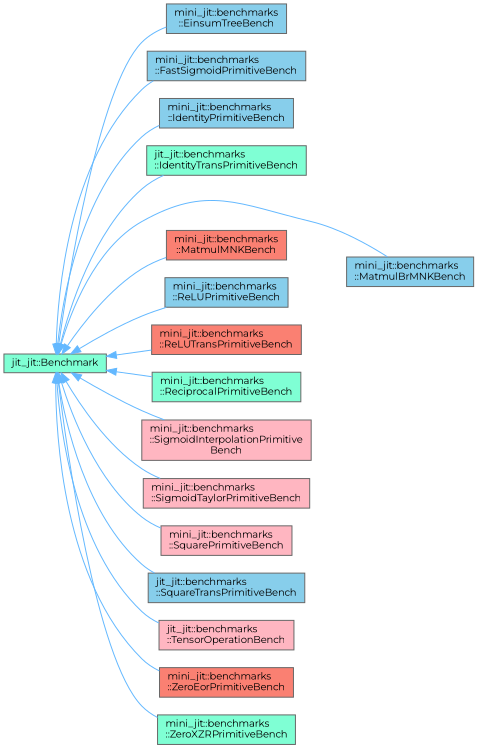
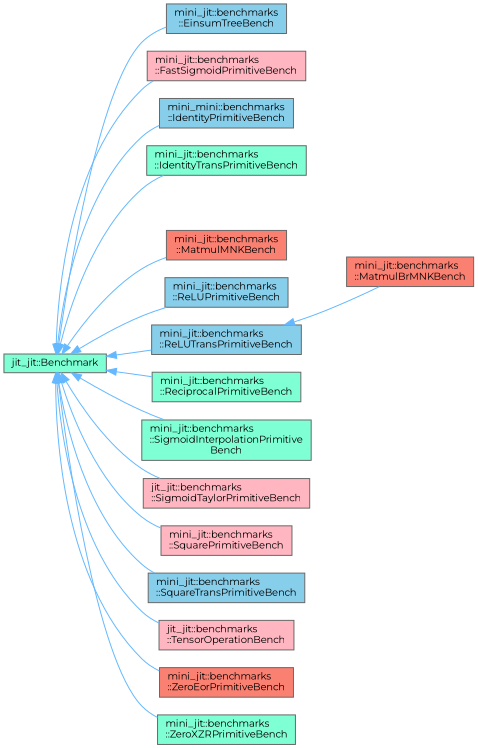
(226, 66) -> (226, 66)
(226, 113) -> (226, 113)
(226, 161) -> (226, 161)
(193, 202) -> (337, 306)
(410, 272) -> (410, 272)
(226, 340) -> (226, 340)
(226, 440) -> (226, 440)
(226, 493) -> (226, 493)
(226, 588) -> (226, 588)
